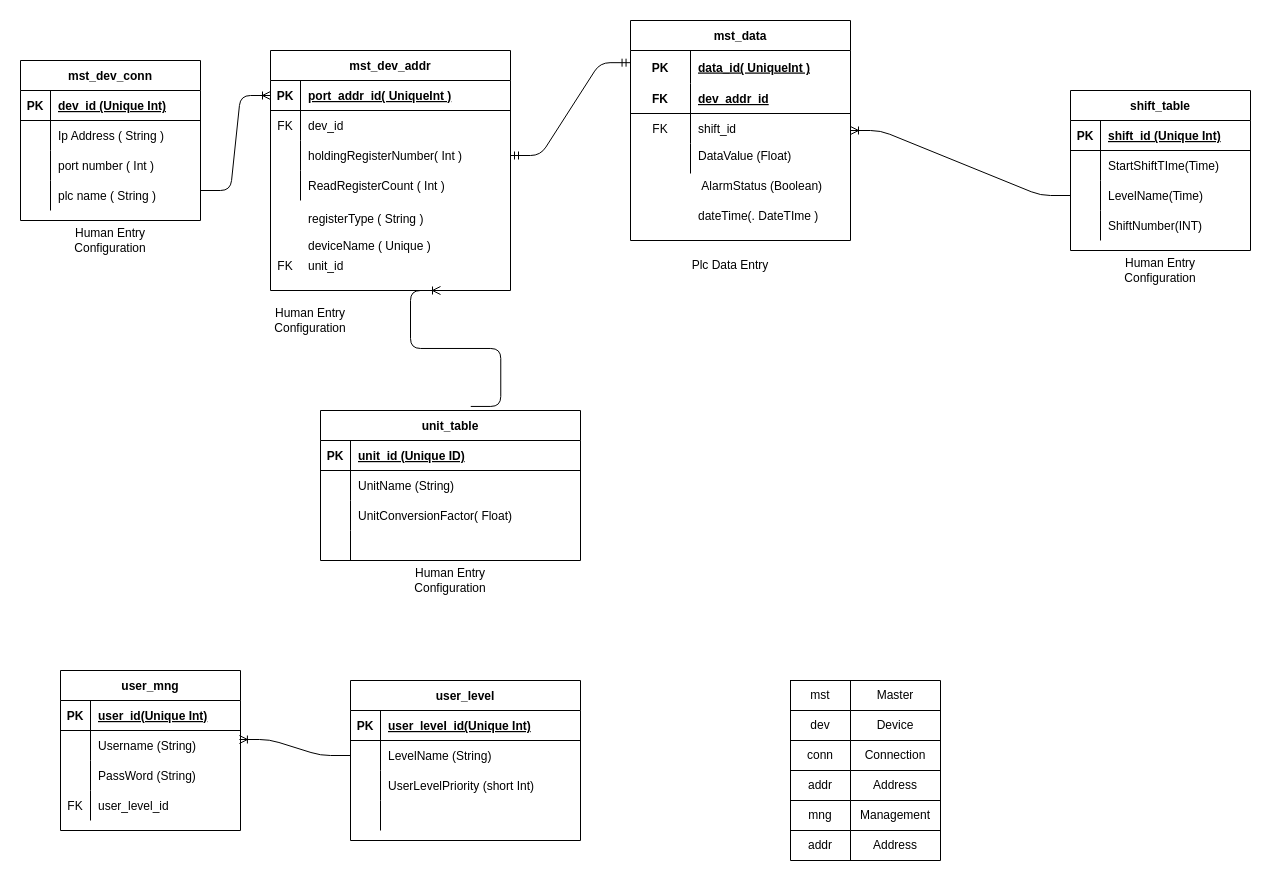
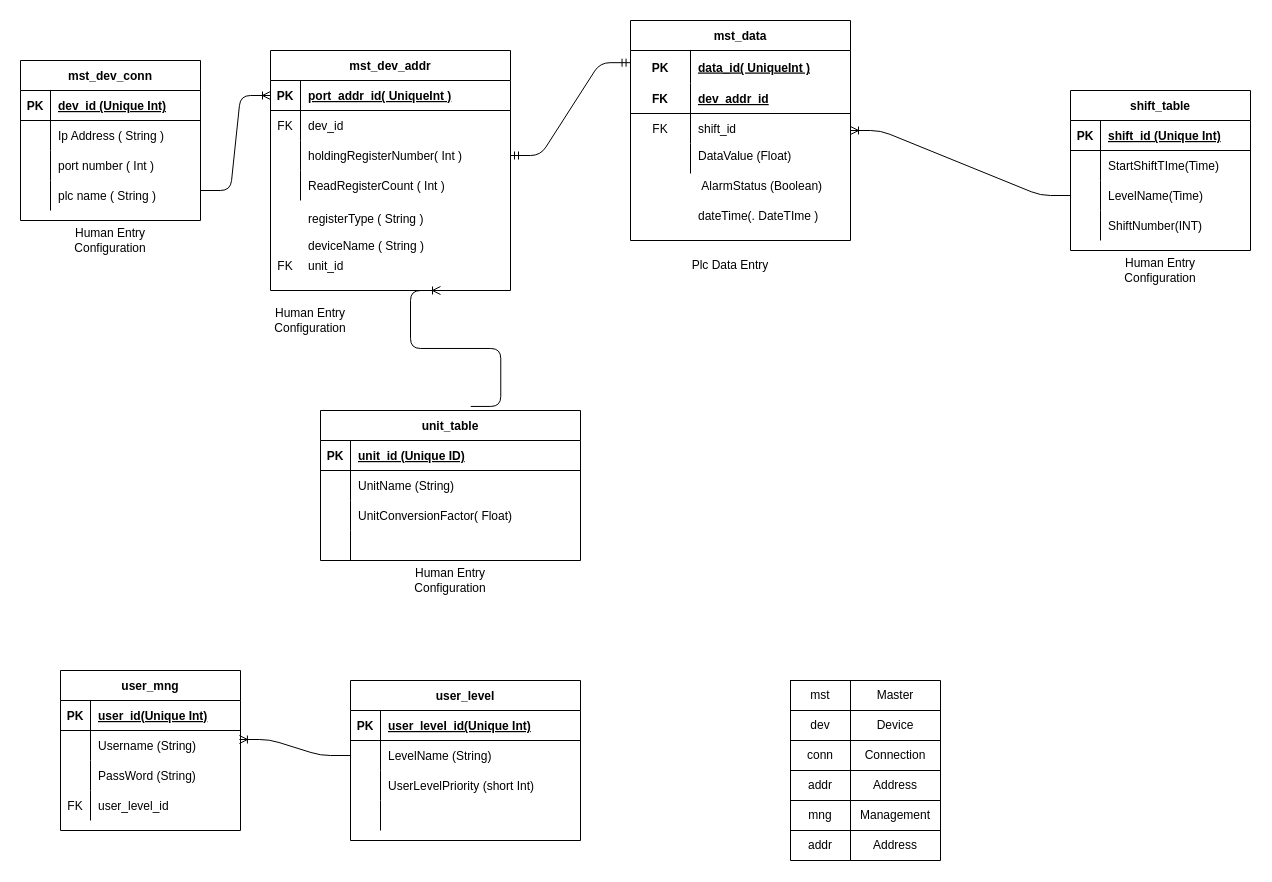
(371, 246) -> (371, 246)
